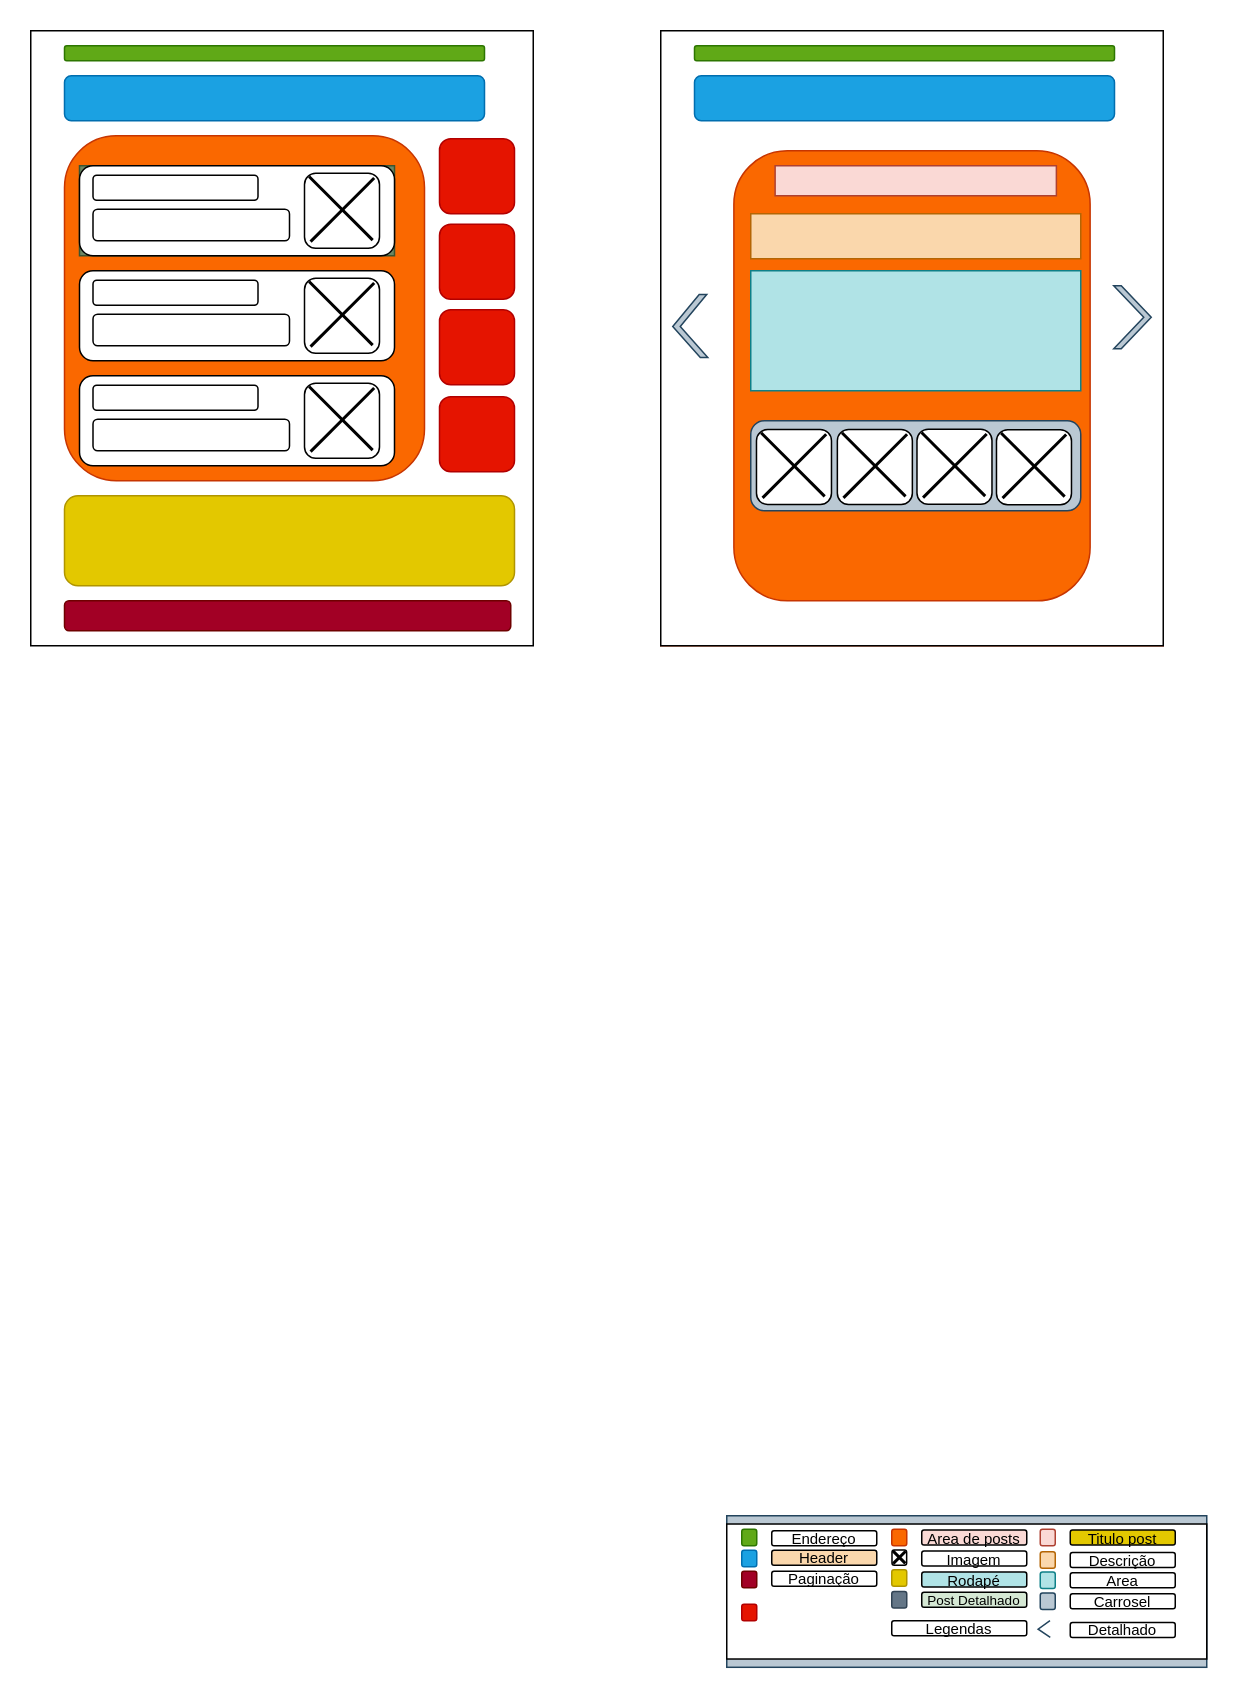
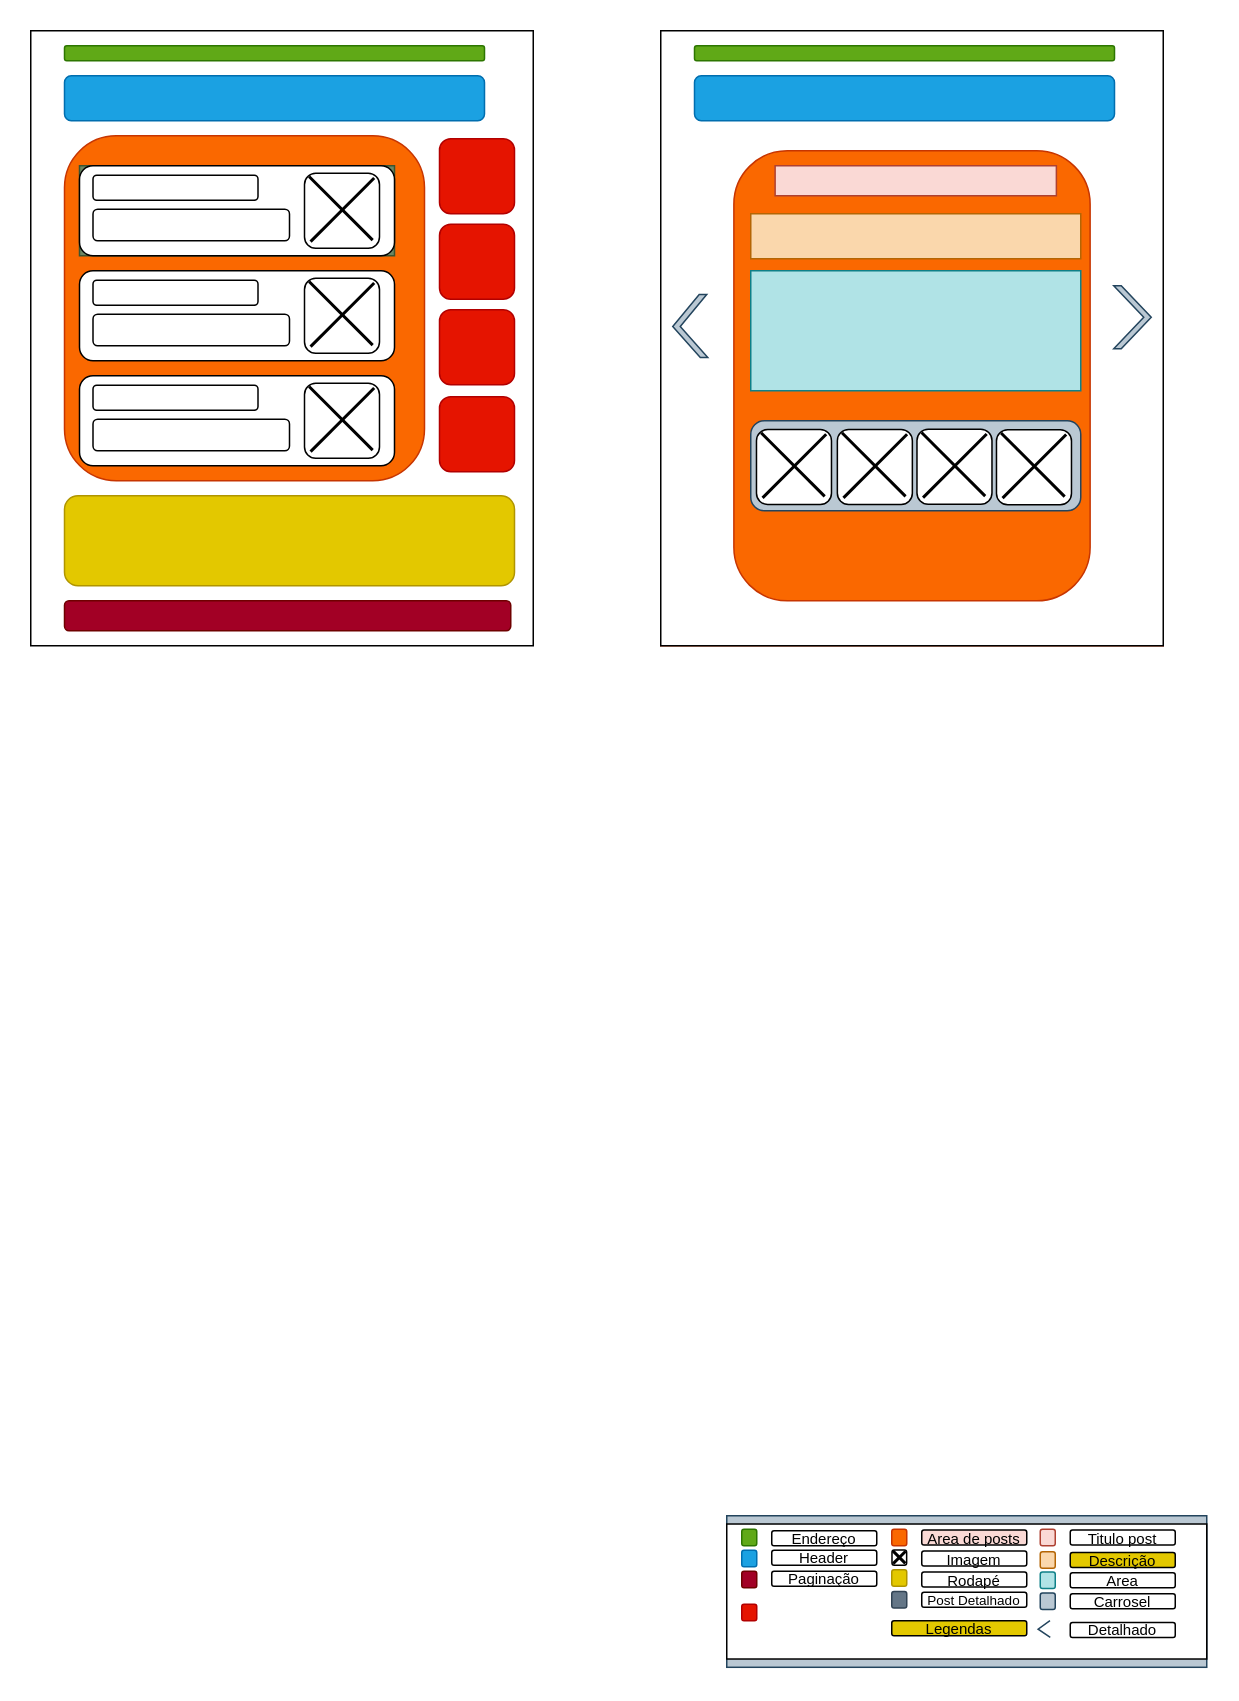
(1123, 1538) -> (1123, 1538)
(824, 1558) -> (824, 1558)
(1123, 1560) -> (1123, 1560)
(974, 1580) -> (974, 1580)
(974, 1600) -> (974, 1600)
(959, 1628) -> (959, 1628)
